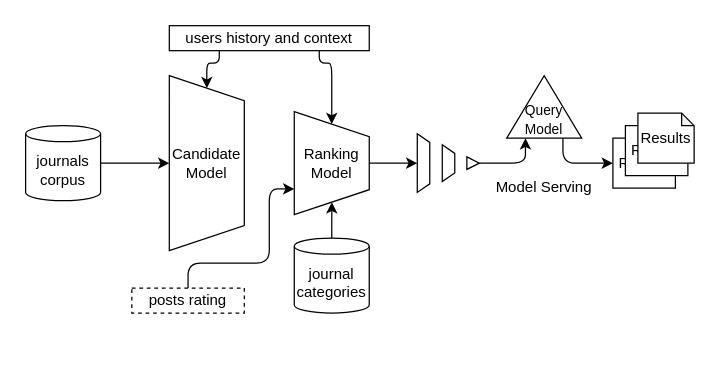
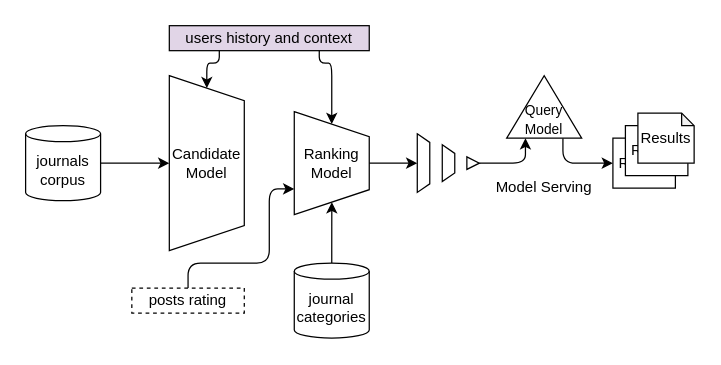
(269, 38) -> (269, 38)
(332, 276) -> (332, 301)
